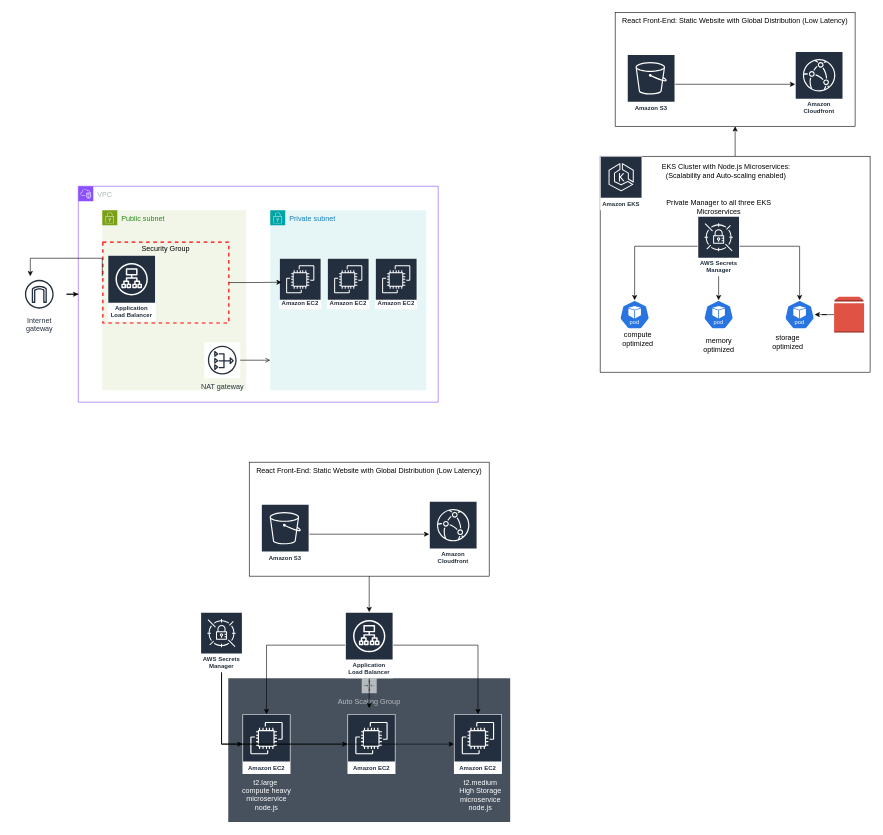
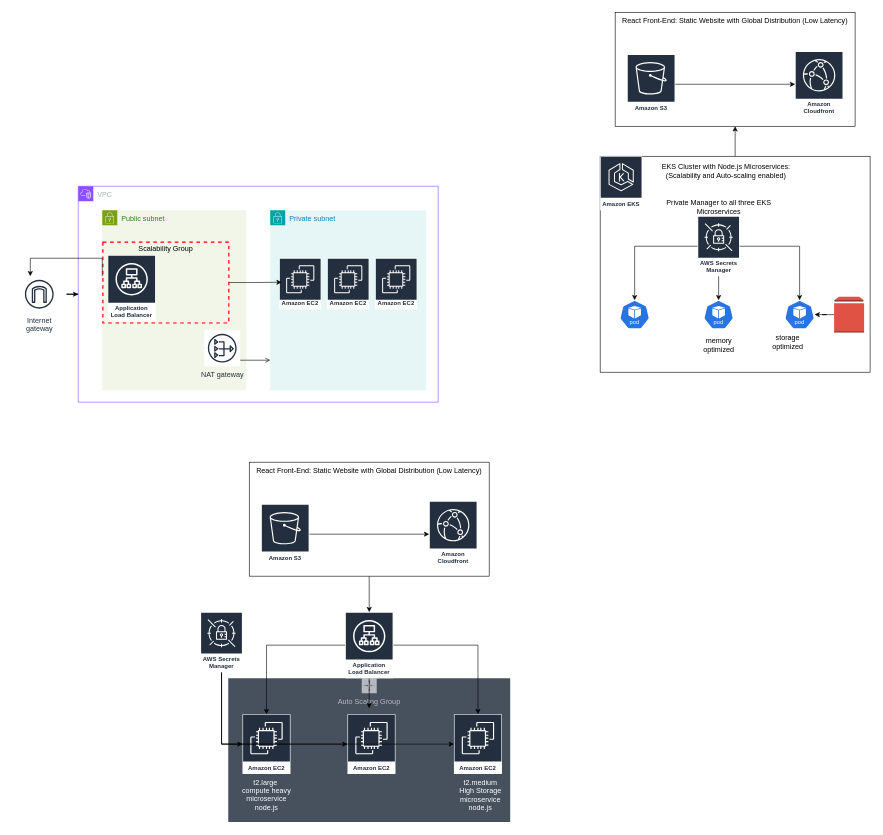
(166, 249) -> (166, 249)
(638, 339) -> none
(222, 360) -> (222, 348)
